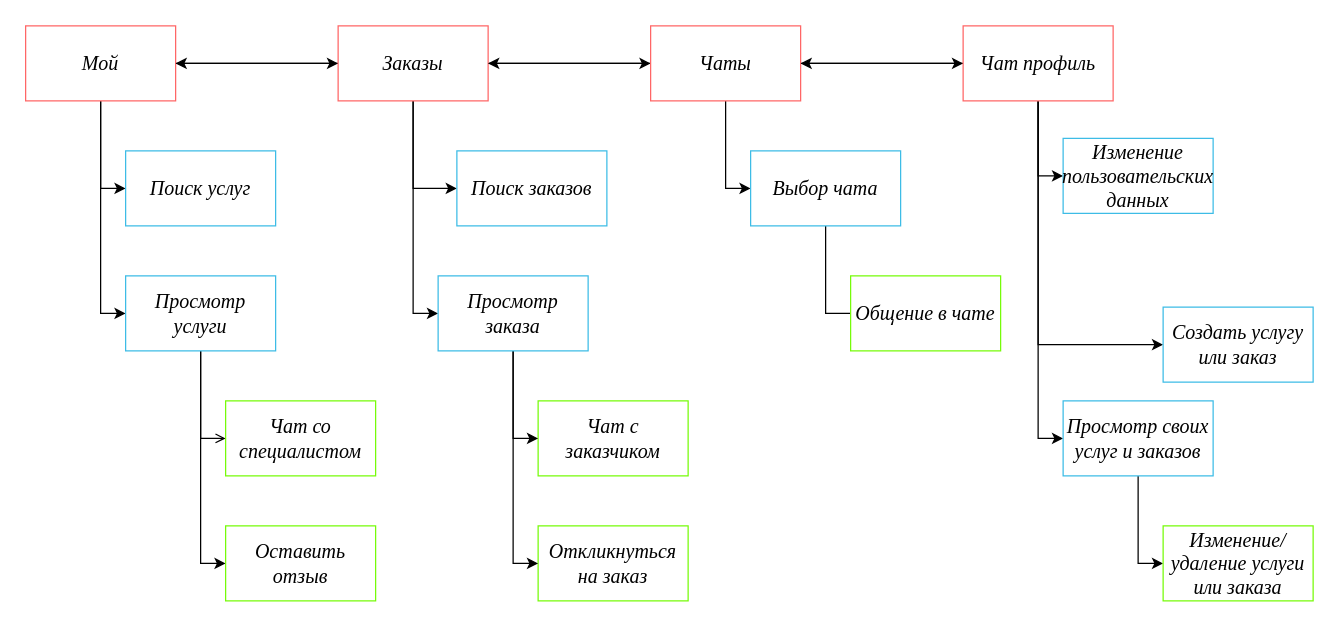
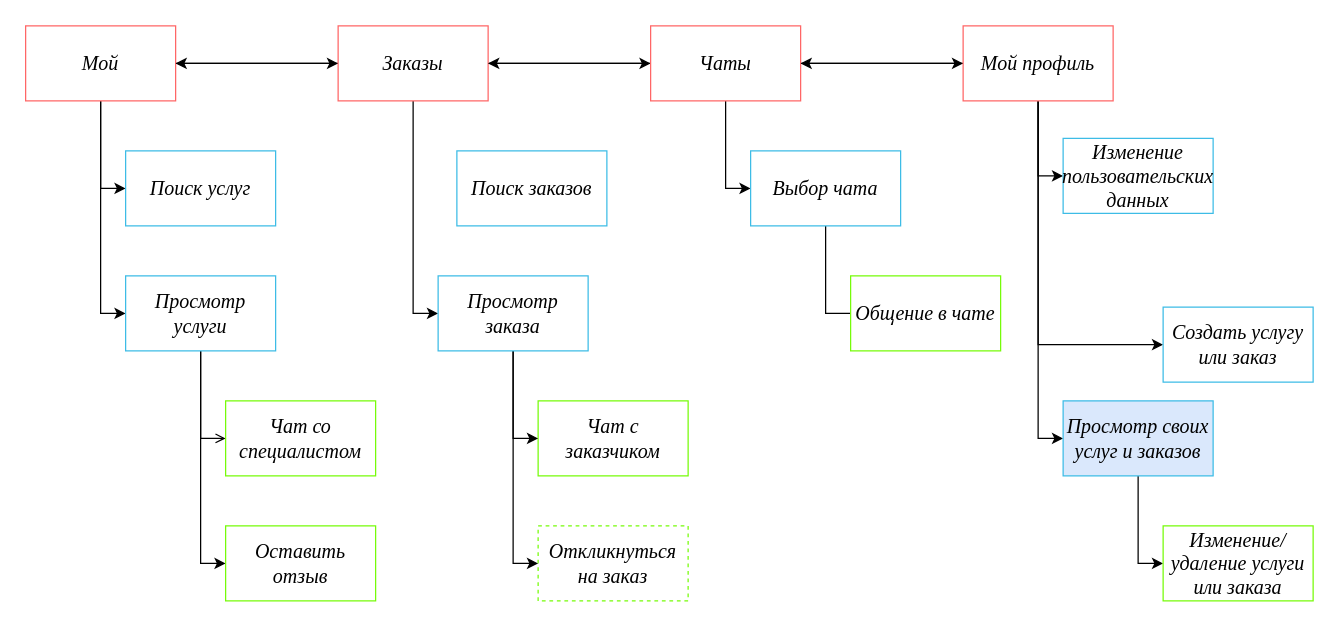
(1038, 63) -> (1038, 63)
(433, 188) -> none
(1138, 438) -> (1138, 438)
(613, 563) -> (613, 563)
